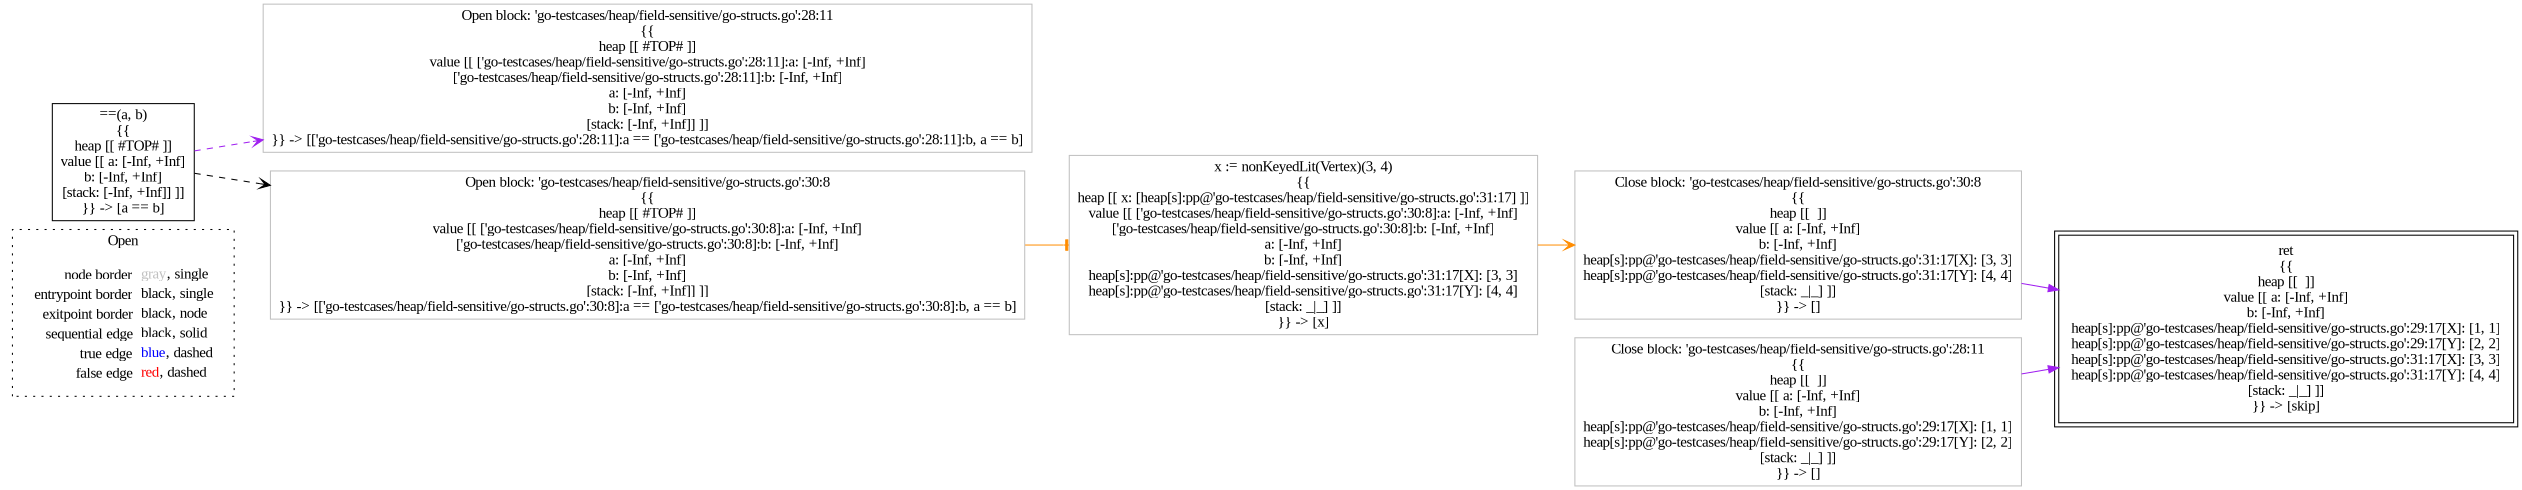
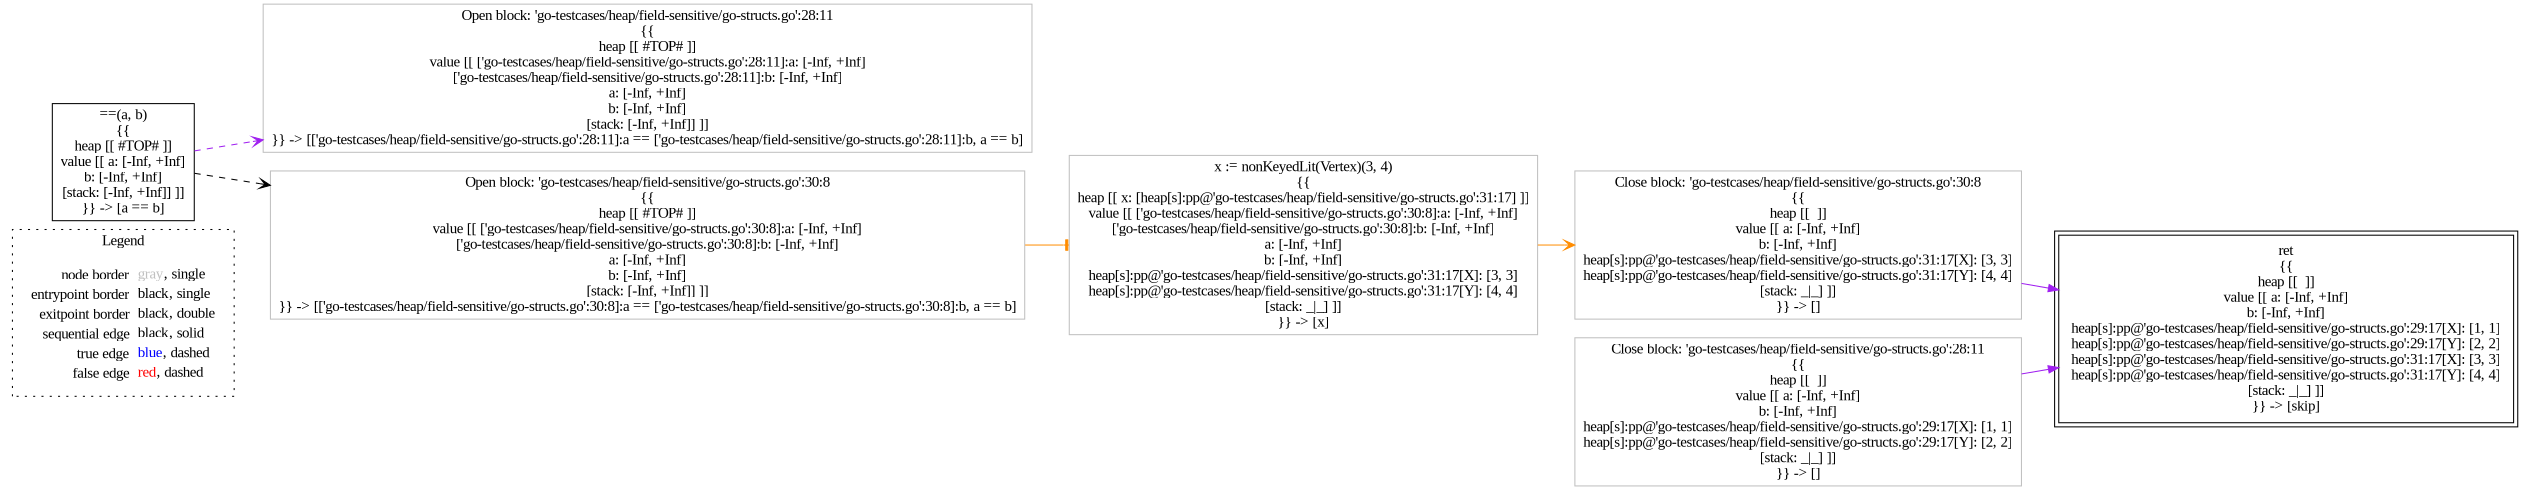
(123, 241) -> (123, 241)
(190, 313) -> (192, 313)
